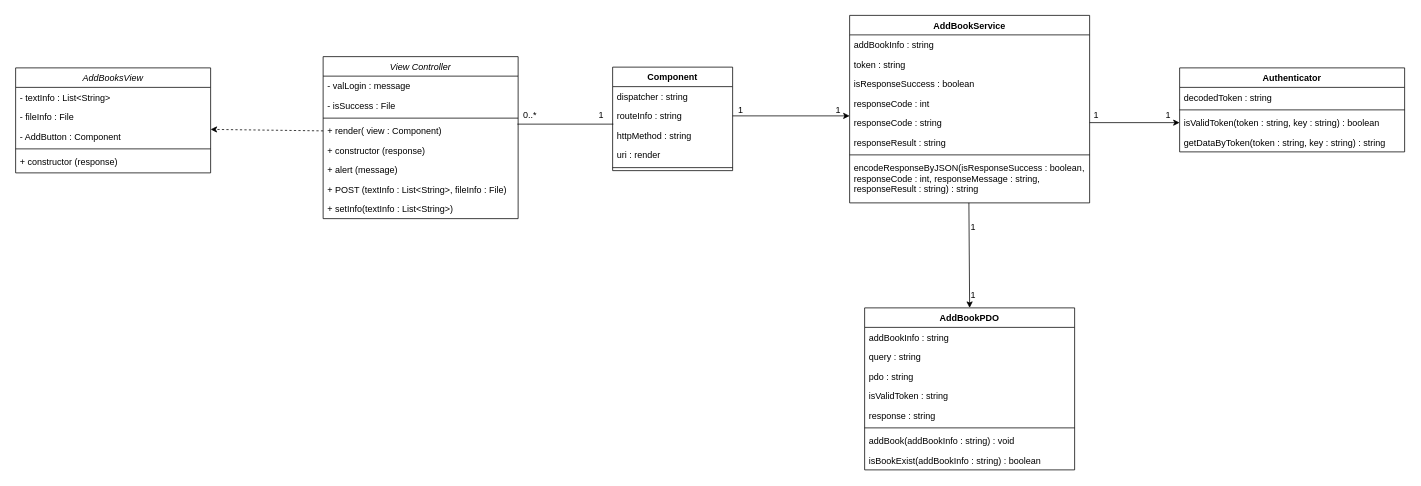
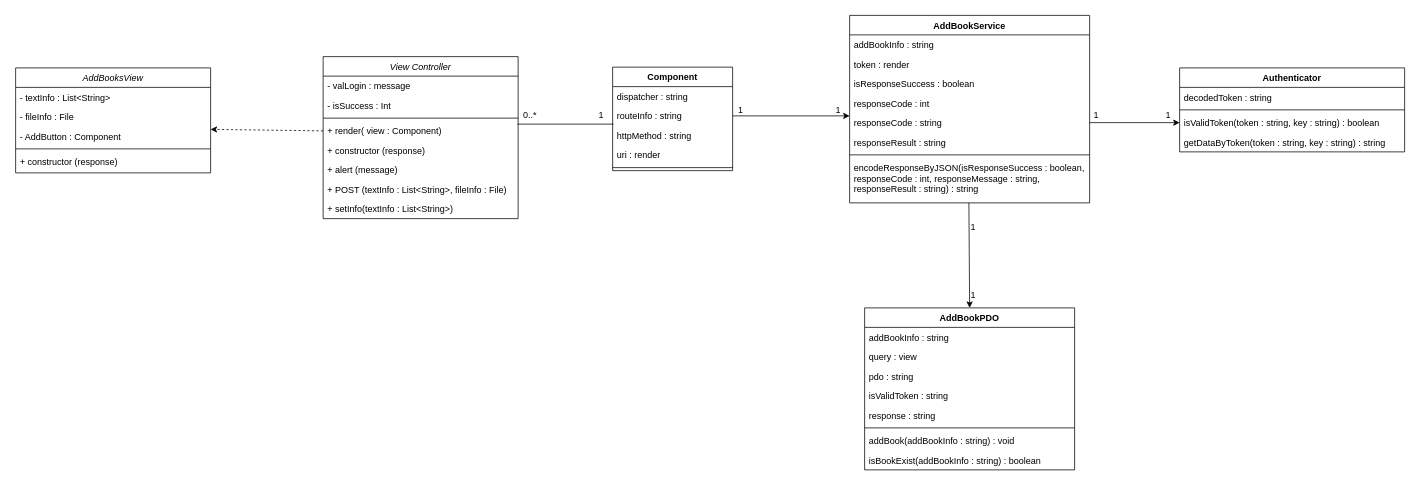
(884, 65) -> (885, 65)
(364, 106) -> (364, 106)
(899, 357) -> (894, 357)
